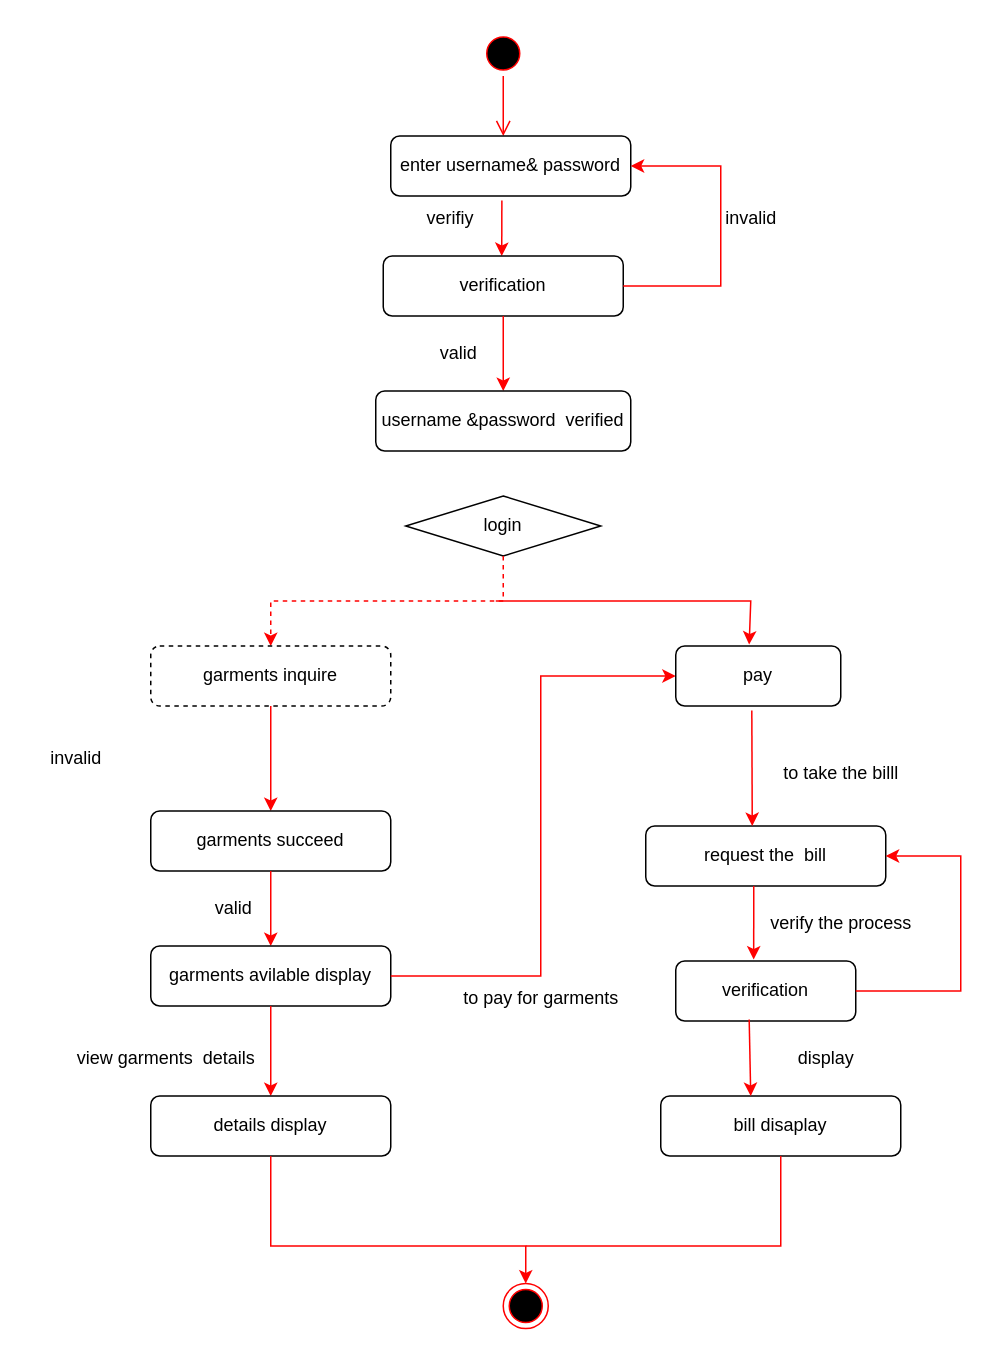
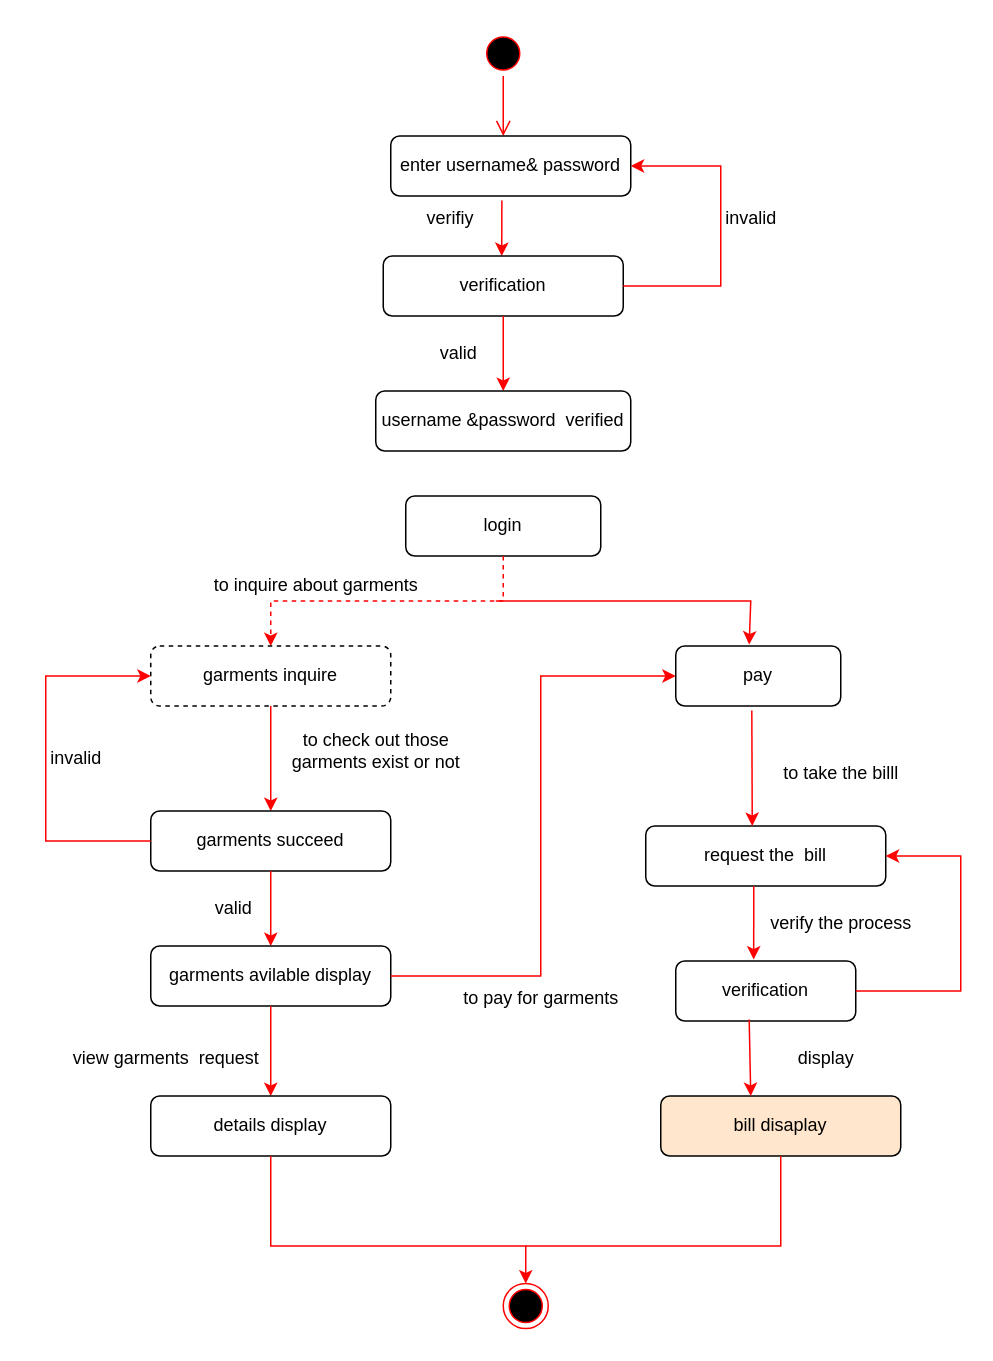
(503, 526) -> (503, 526)
none -> (316, 586)
none -> (376, 751)
none -> (46, 764)
(167, 1058) -> (167, 1058)
(781, 1126) -> (781, 1126)
